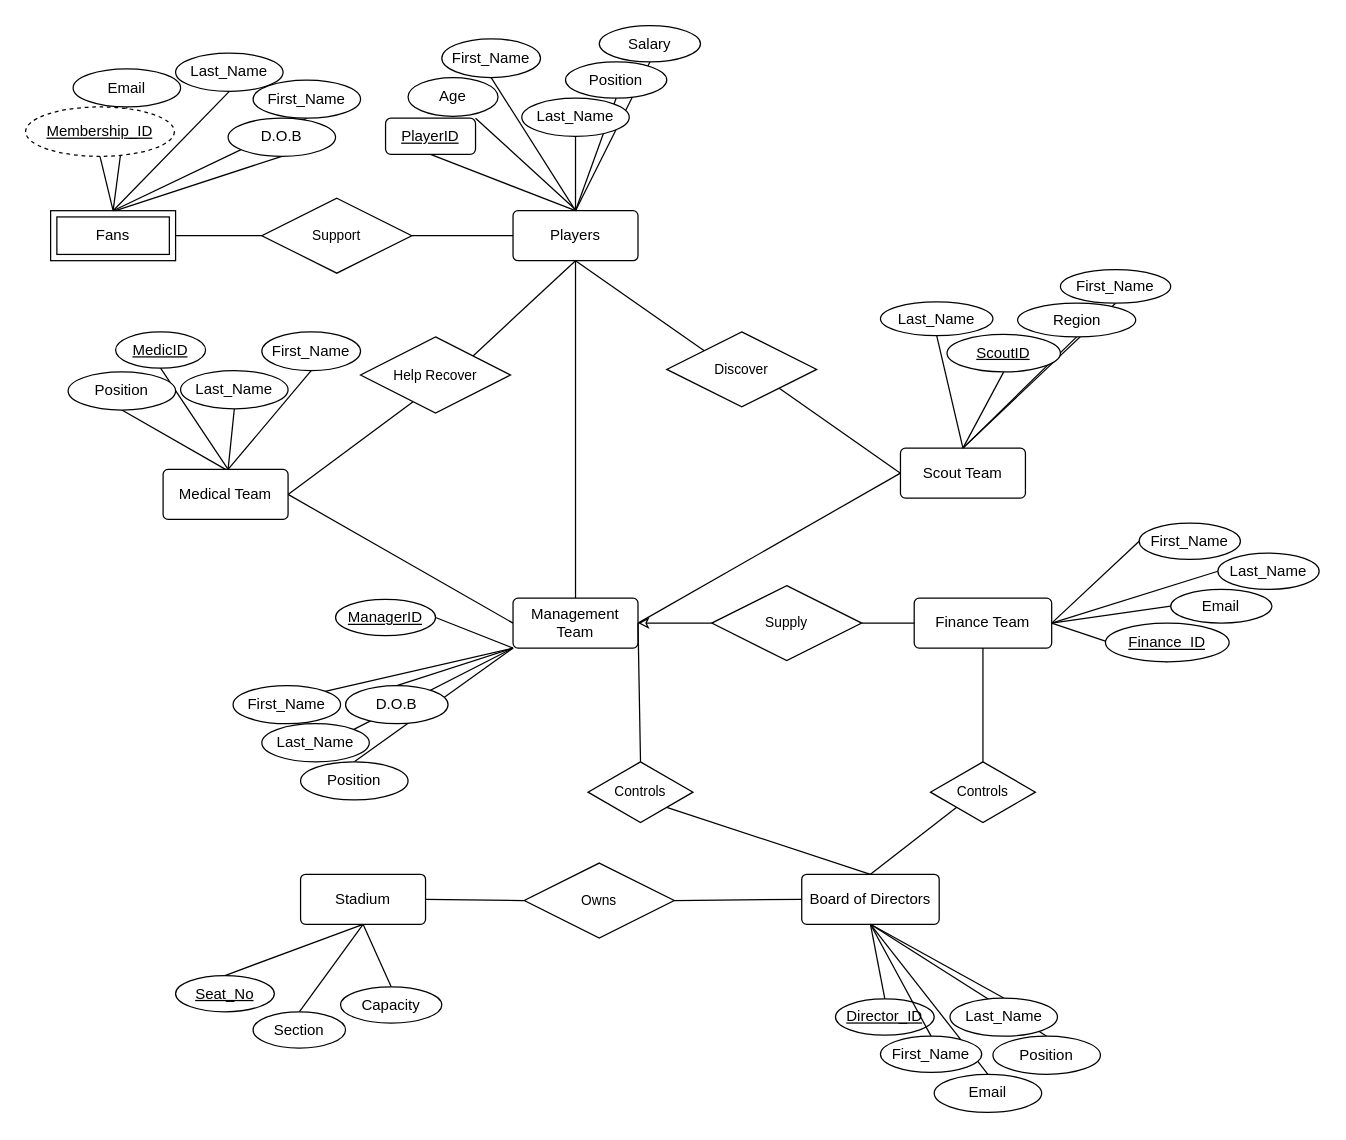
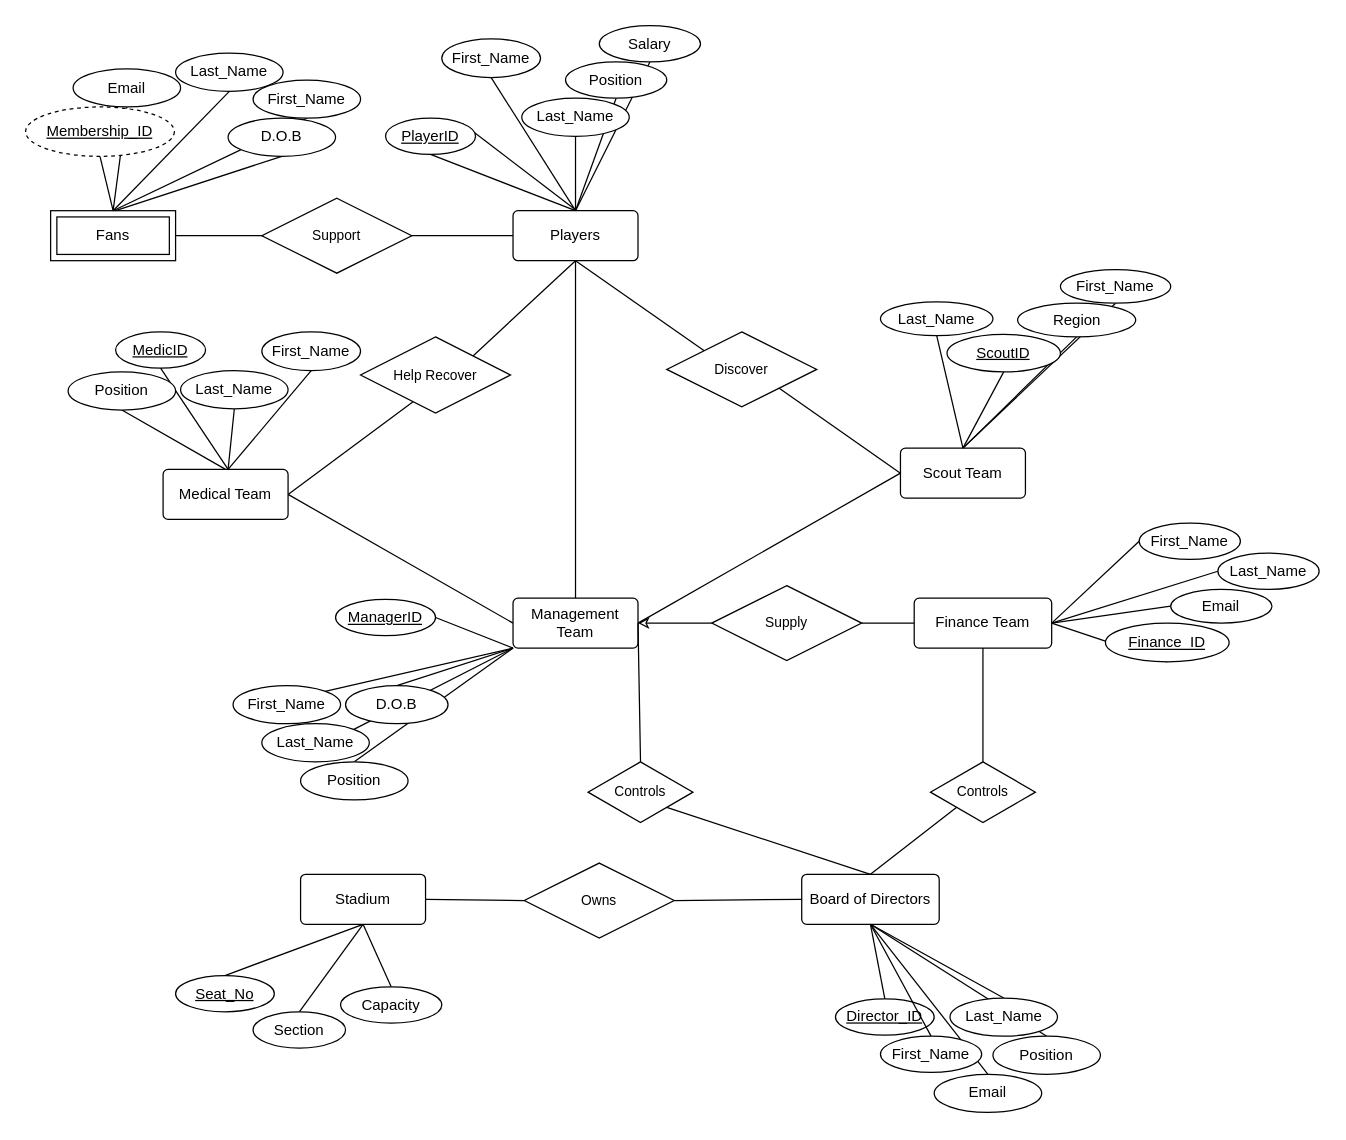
(453, 97) -> none
(431, 136) -> (431, 136)
